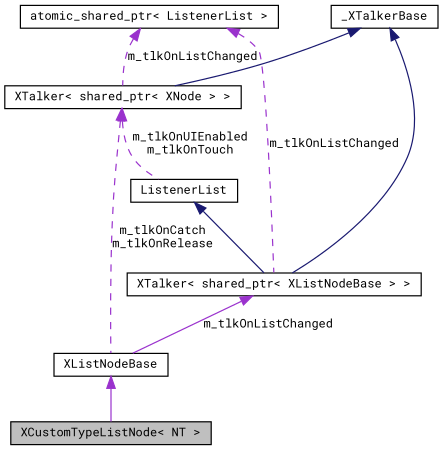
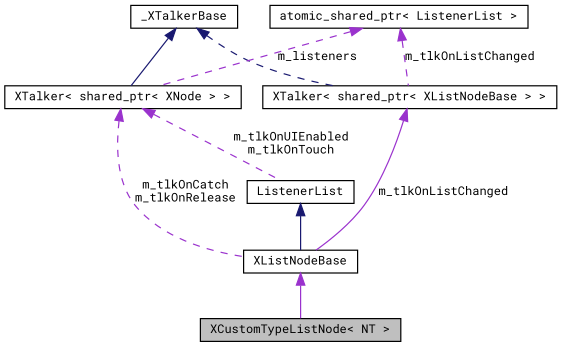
(193, 57) -> (318, 57)
(397, 177) -> (267, 68)
(234, 242) -> (301, 233)
